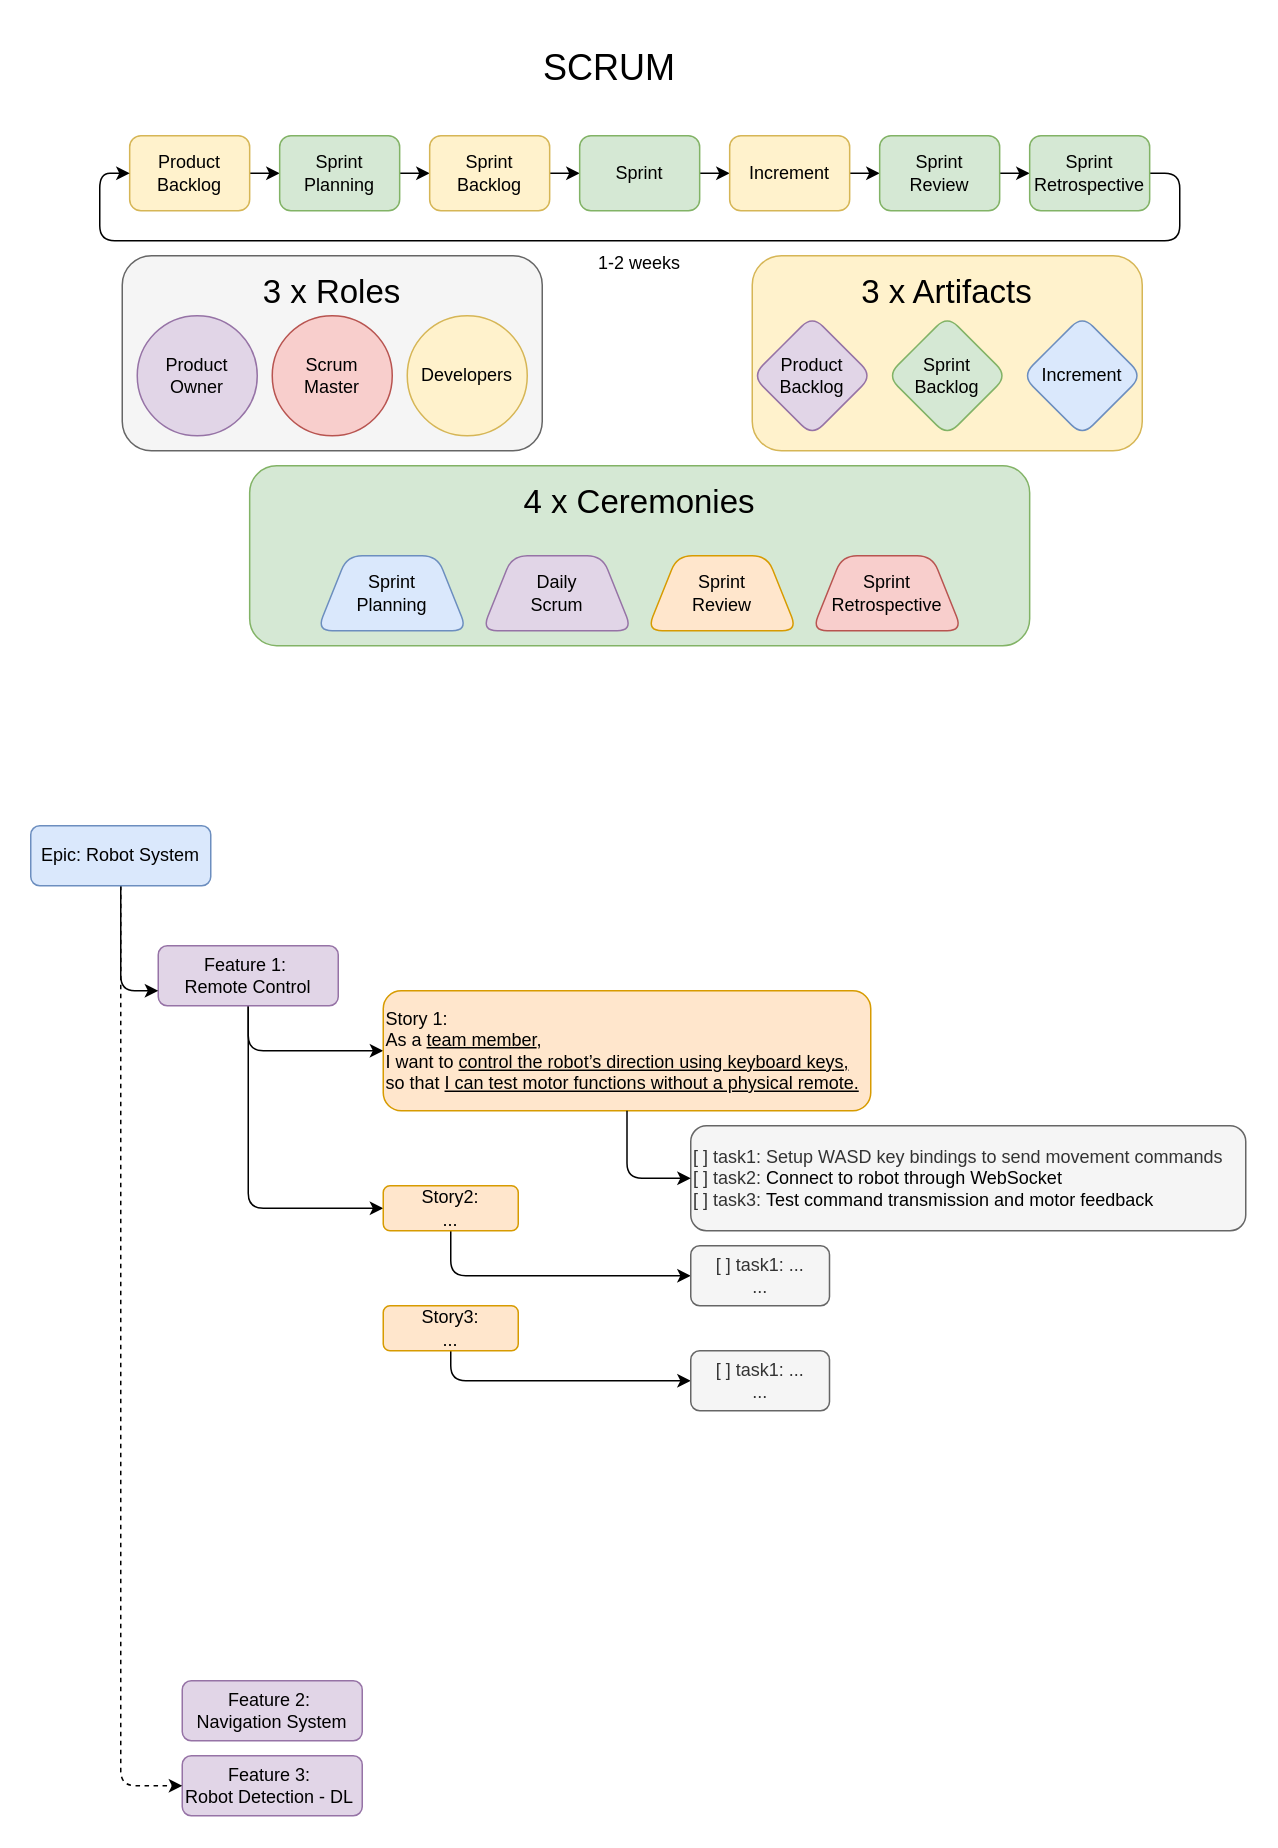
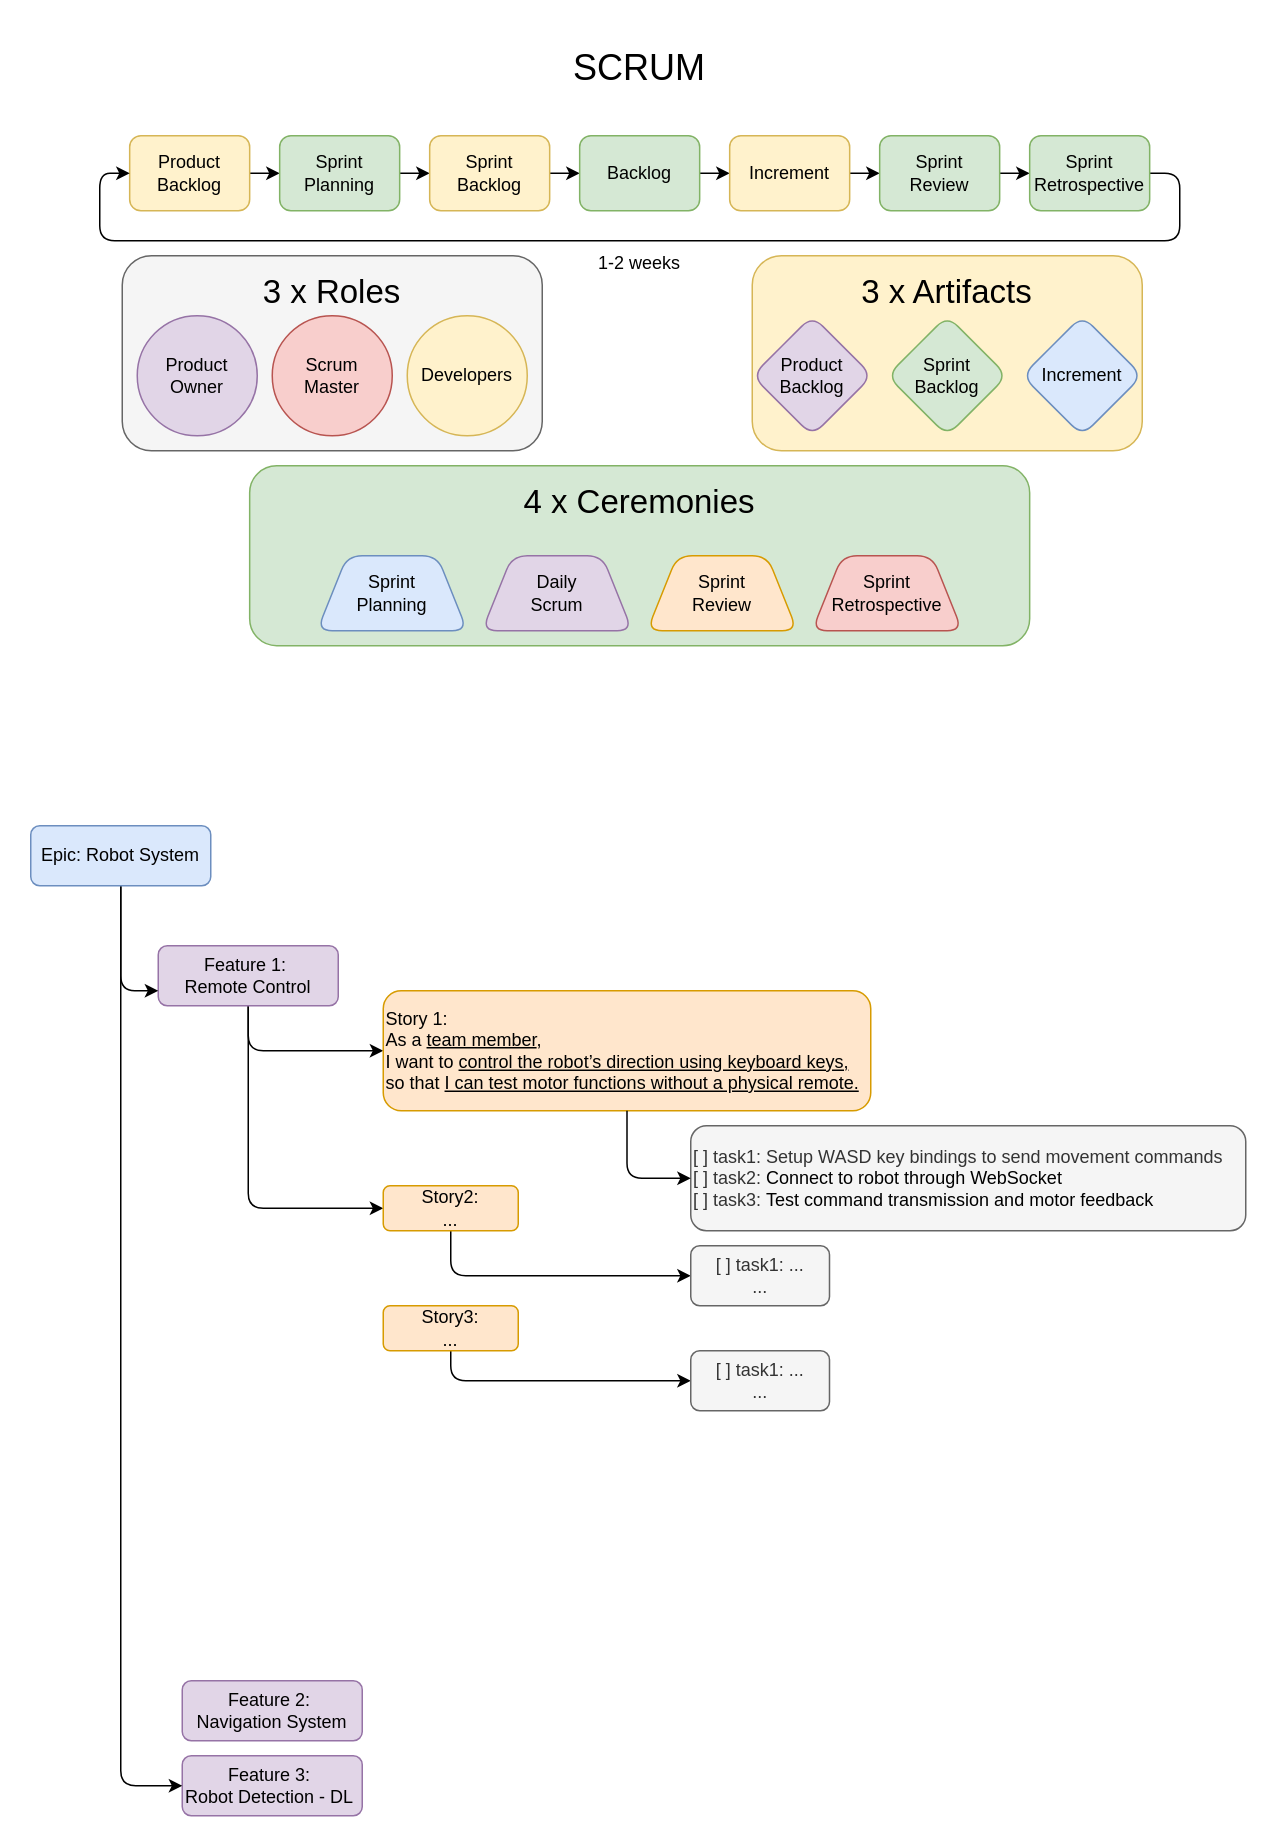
(610, 68) -> (640, 68)
(640, 173) -> (640, 173)
(121, 1406) -> (121, 1406)
